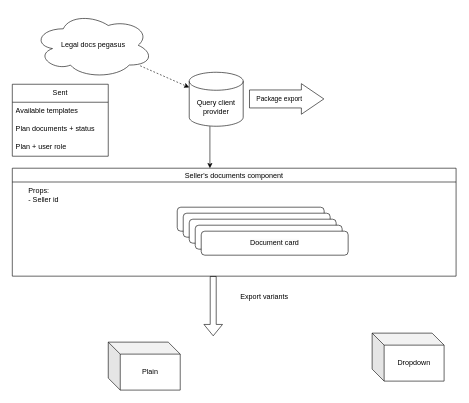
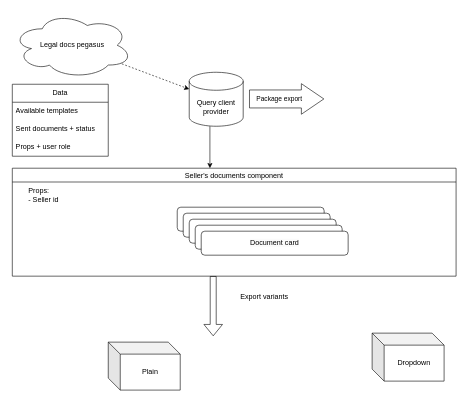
(93, 45) -> (72, 45)
(60, 93) -> (60, 93)
(59, 129) -> (59, 129)
(43, 147) -> (46, 147)
